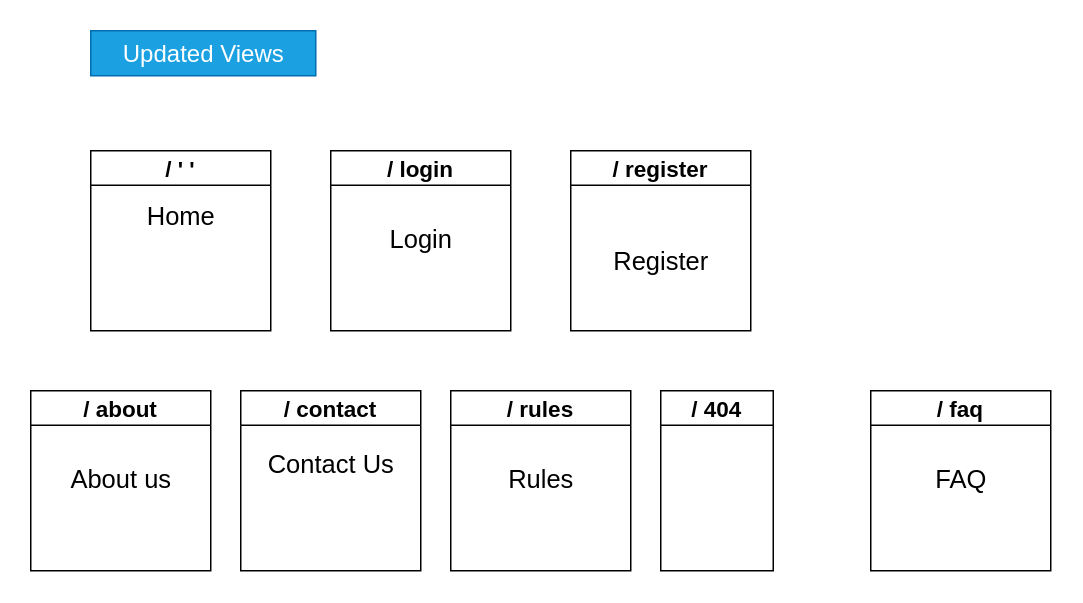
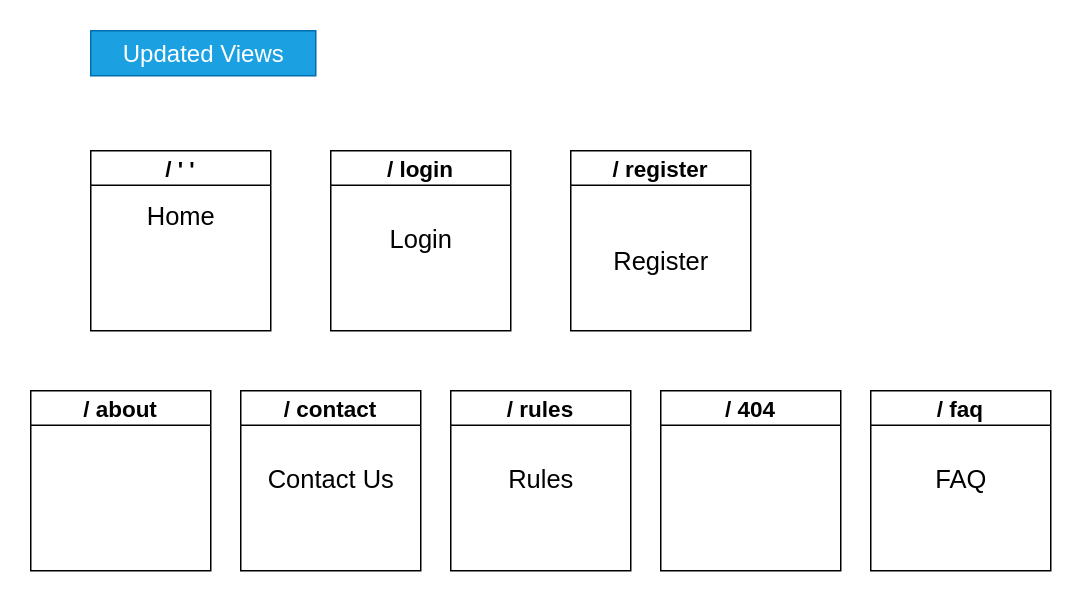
(331, 466) -> (331, 481)
(121, 481) -> none
(717, 481) -> (751, 481)
